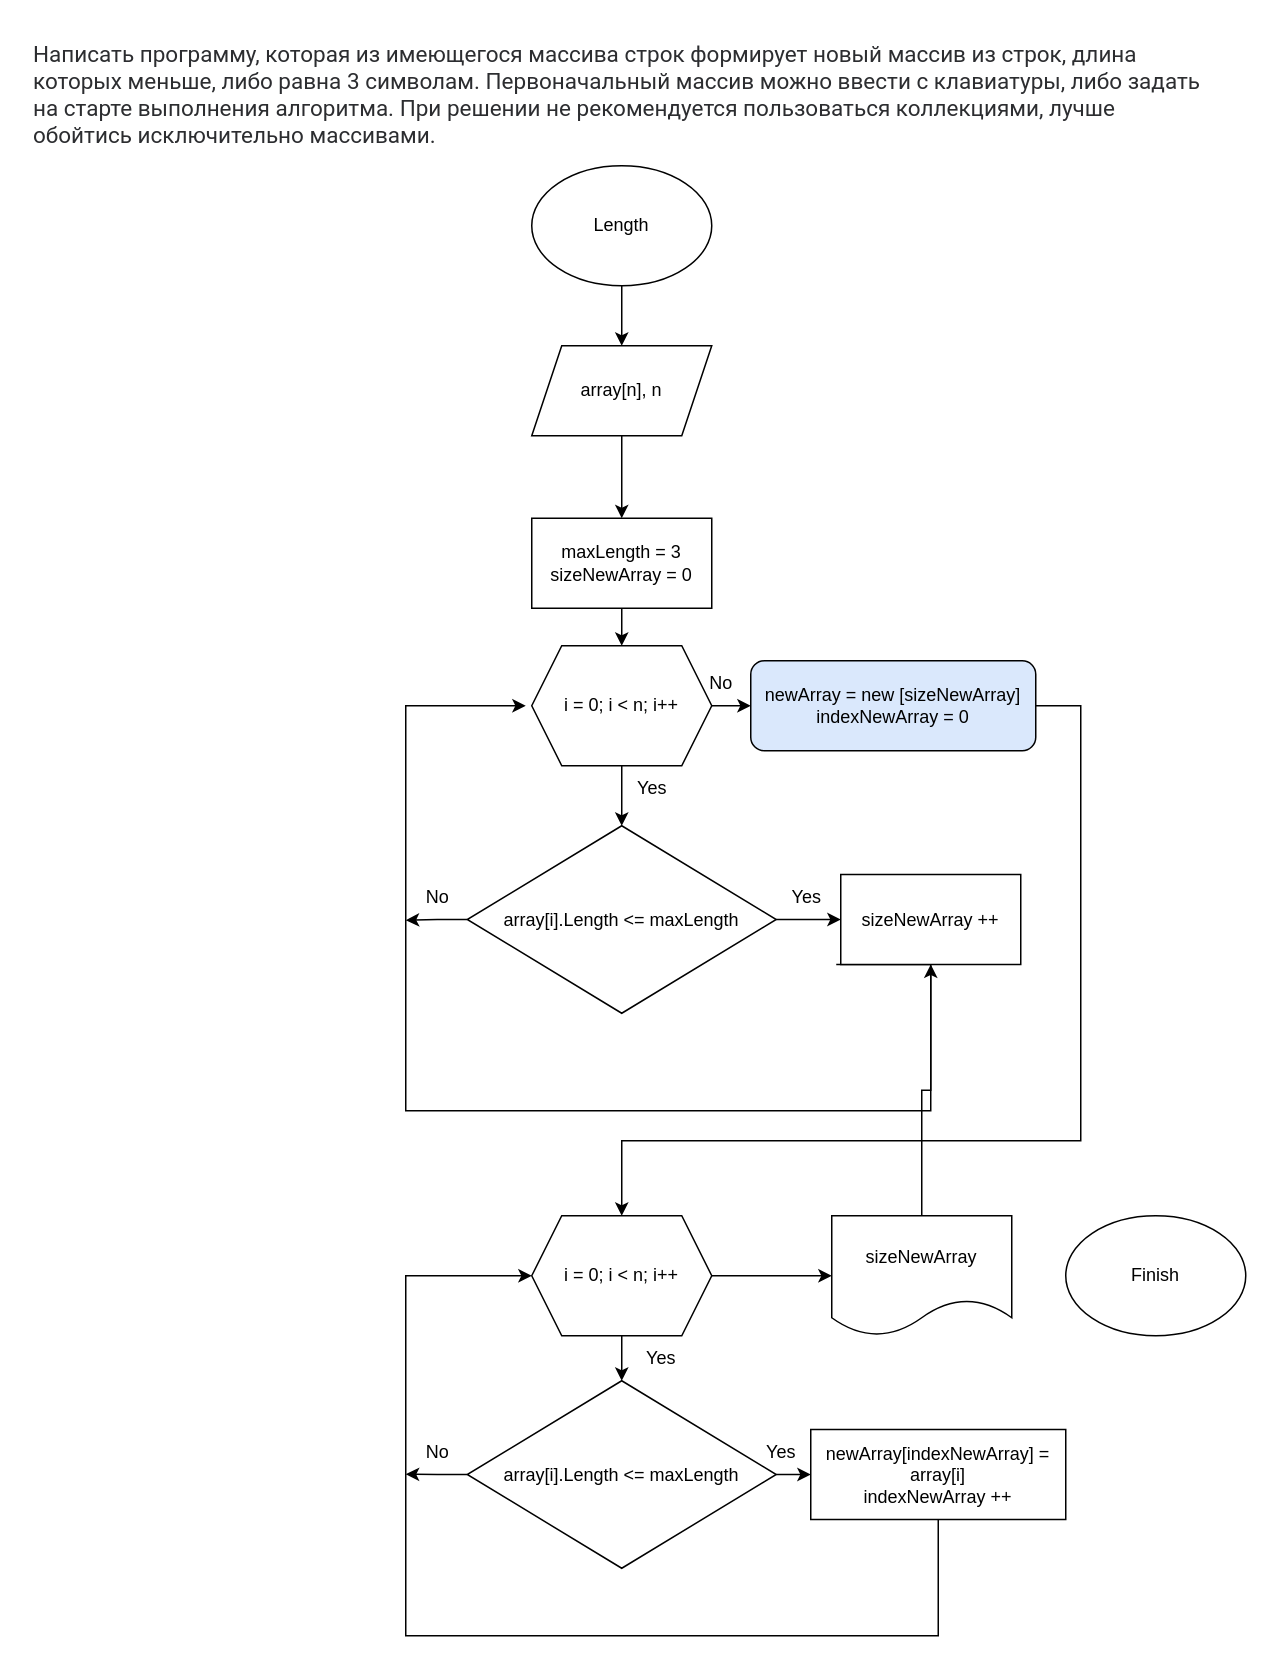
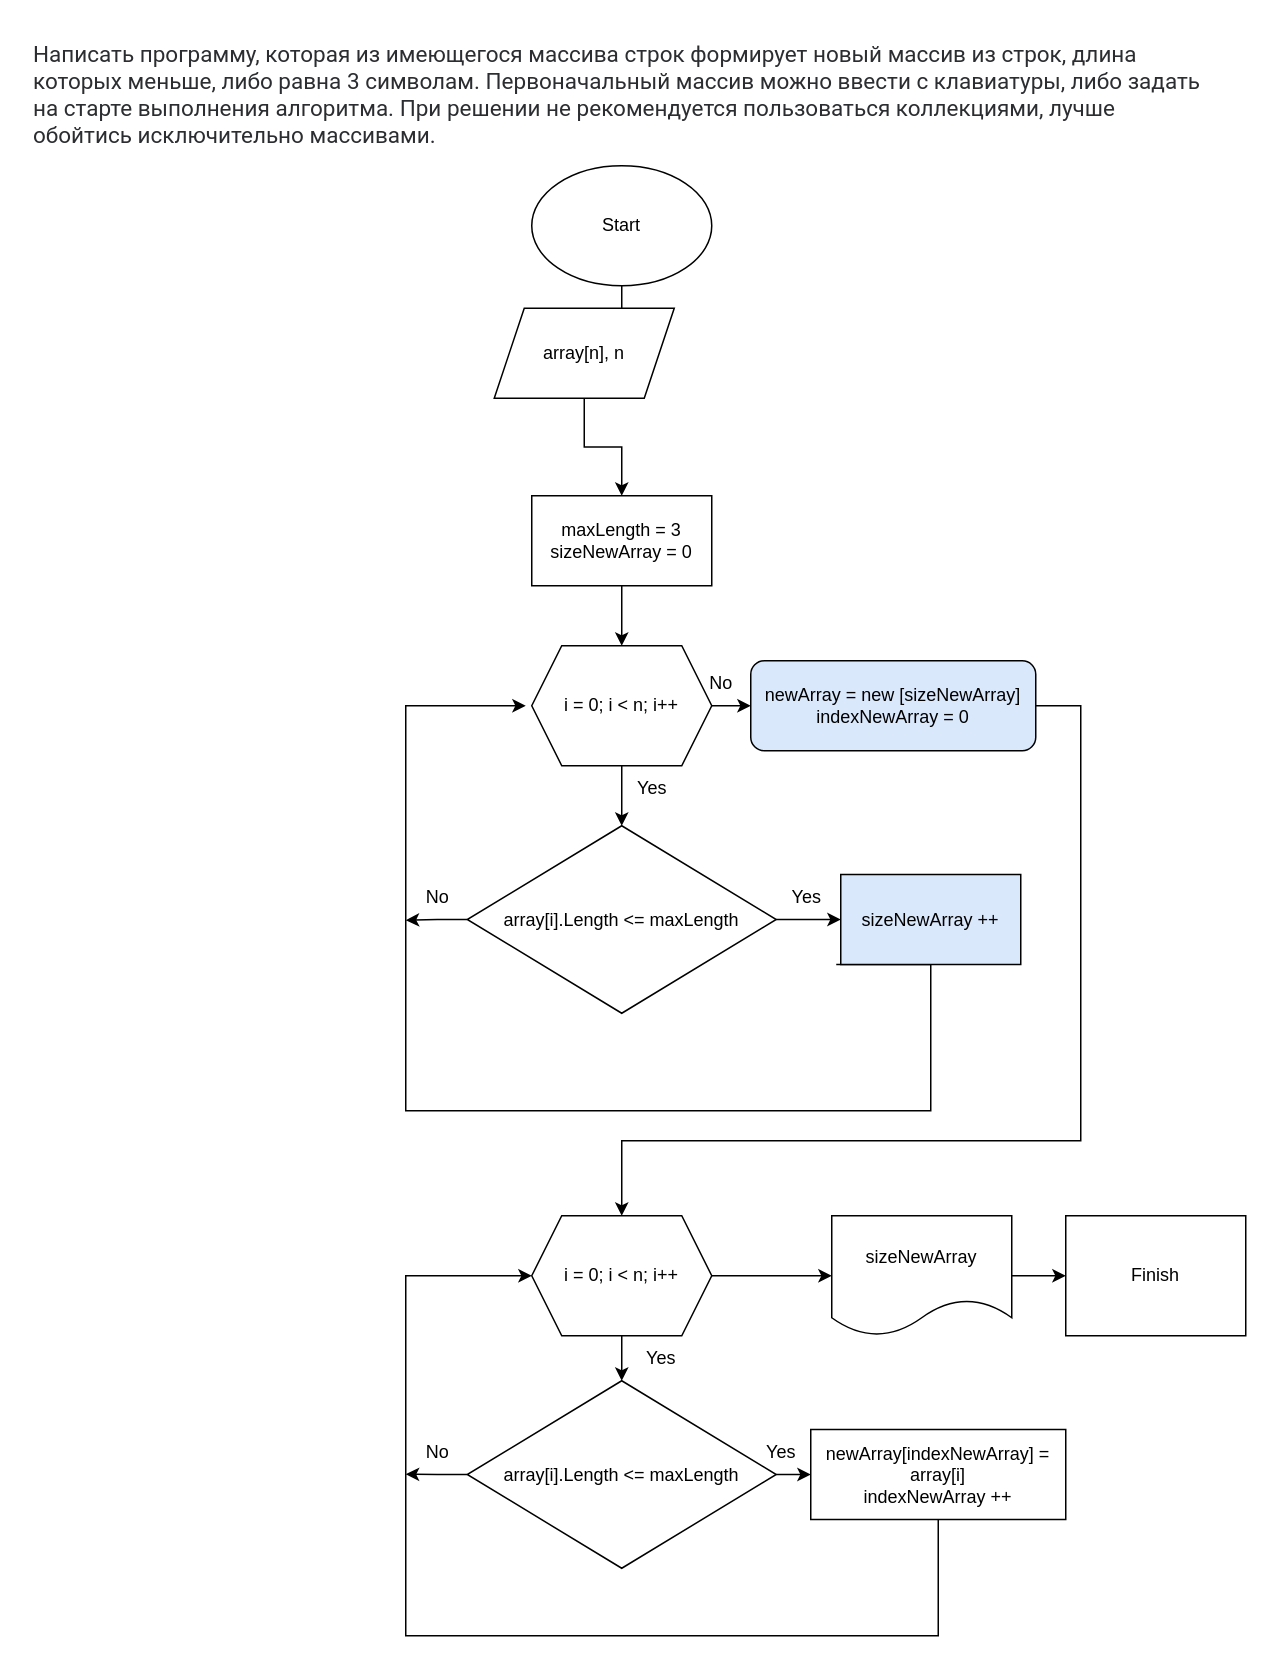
(622, 226) -> (622, 226)
(622, 391) -> (584, 353)
(622, 563) -> (622, 541)
(931, 920) -> (931, 920)
(922, 1150) -> (1040, 1276)
(1156, 1276) -> (1156, 1276)
